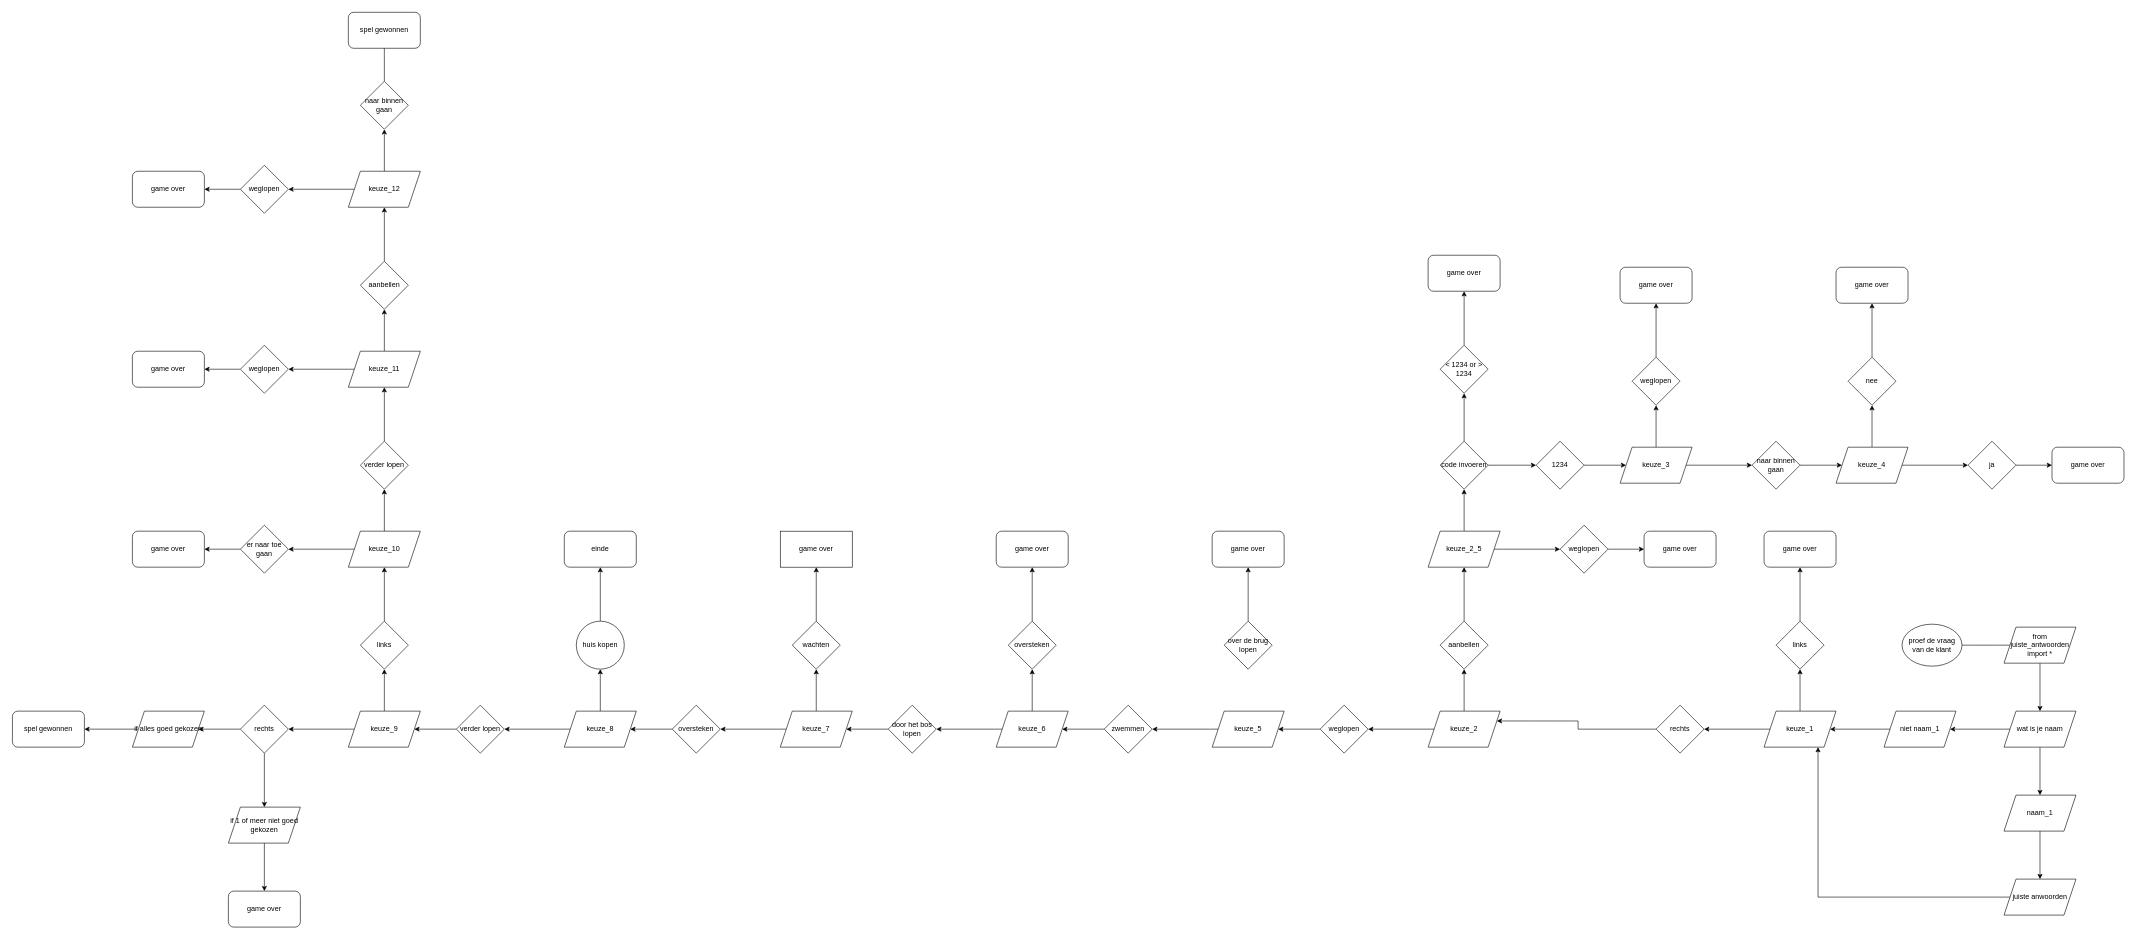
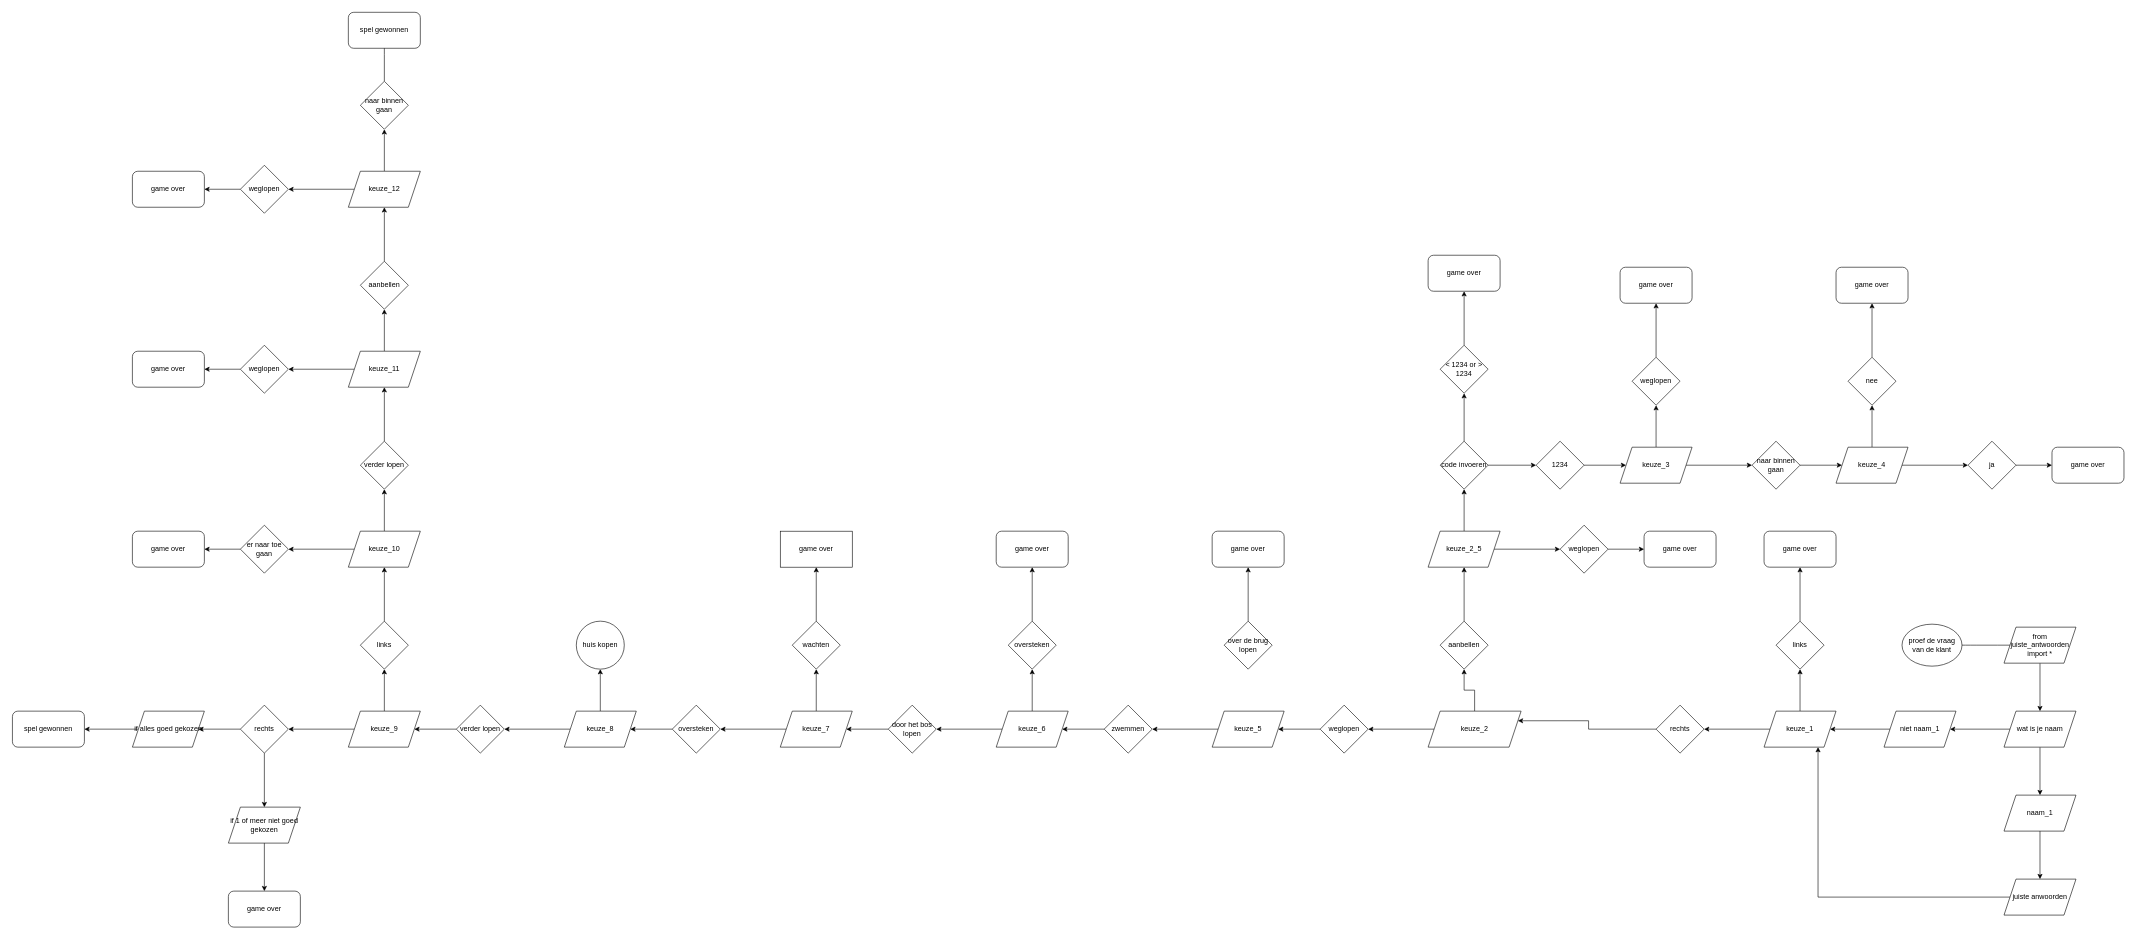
(600, 549) -> none
(600, 572) -> none
(1464, 729) -> (1475, 729)
